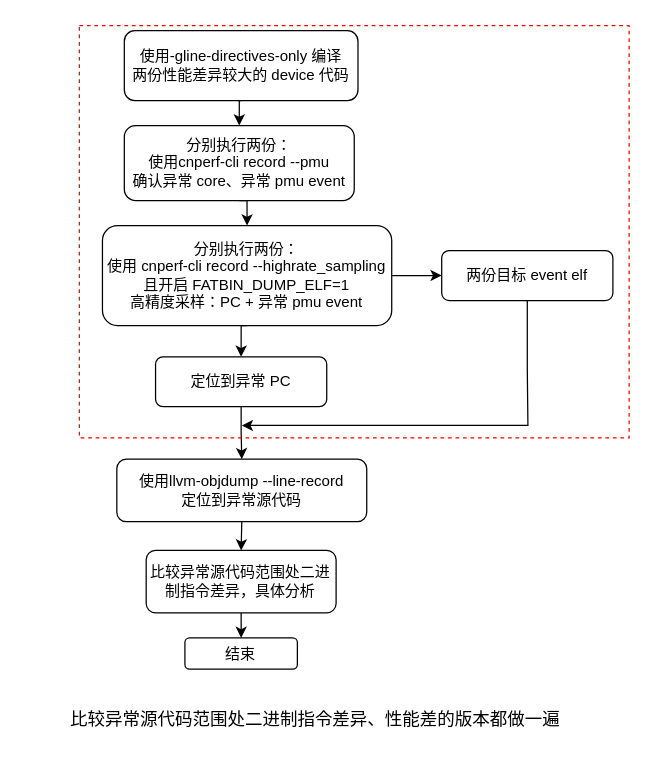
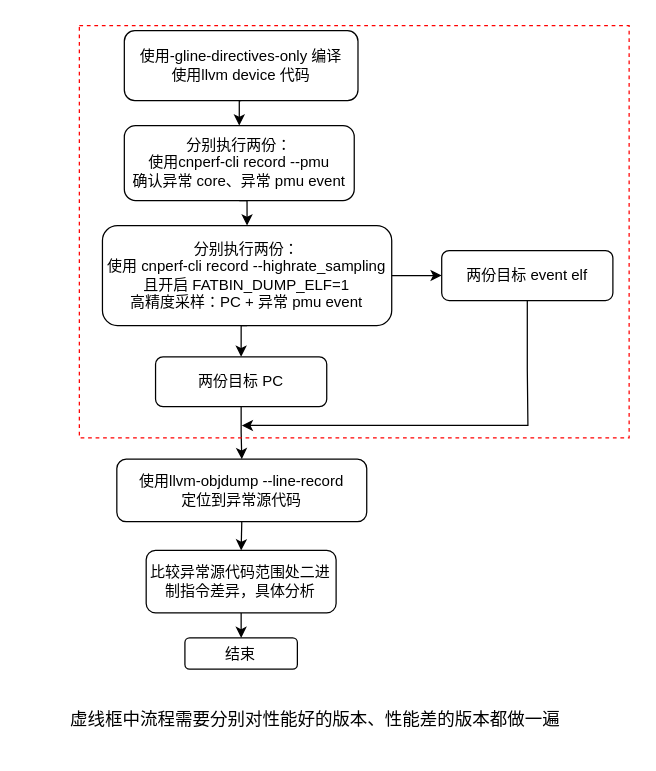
(241, 66) -> (241, 66)
(241, 382) -> (241, 382)
(316, 719) -> (316, 719)
